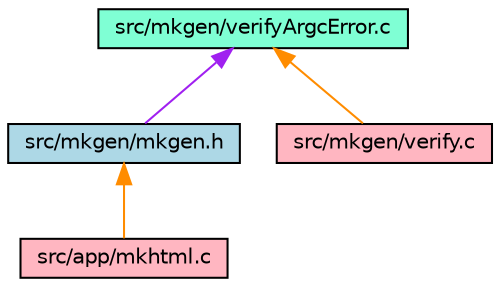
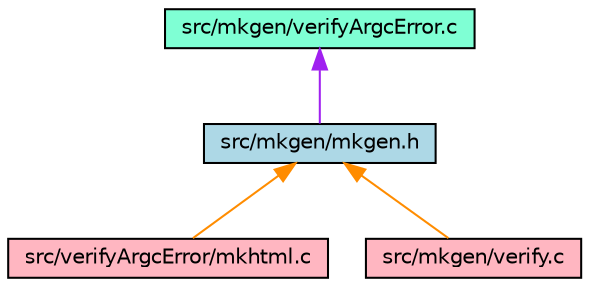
(326, 93) -> (405, 207)
(124, 258) -> (168, 258)
